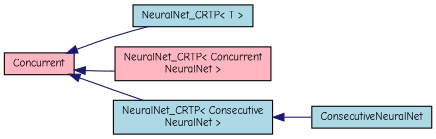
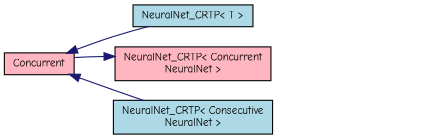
(100, 71) -> (89, 57)
(372, 117) -> none
